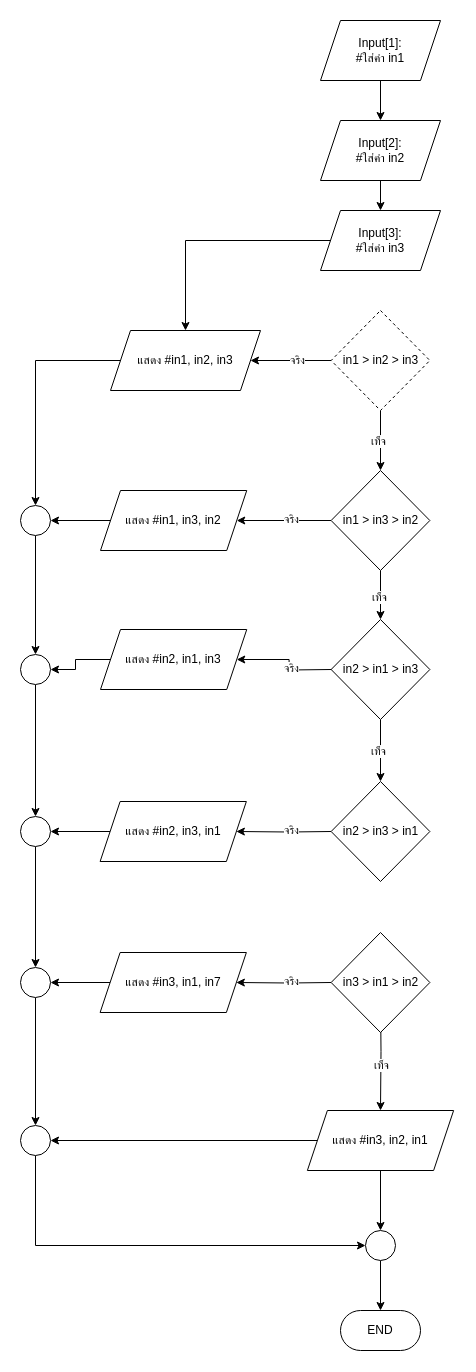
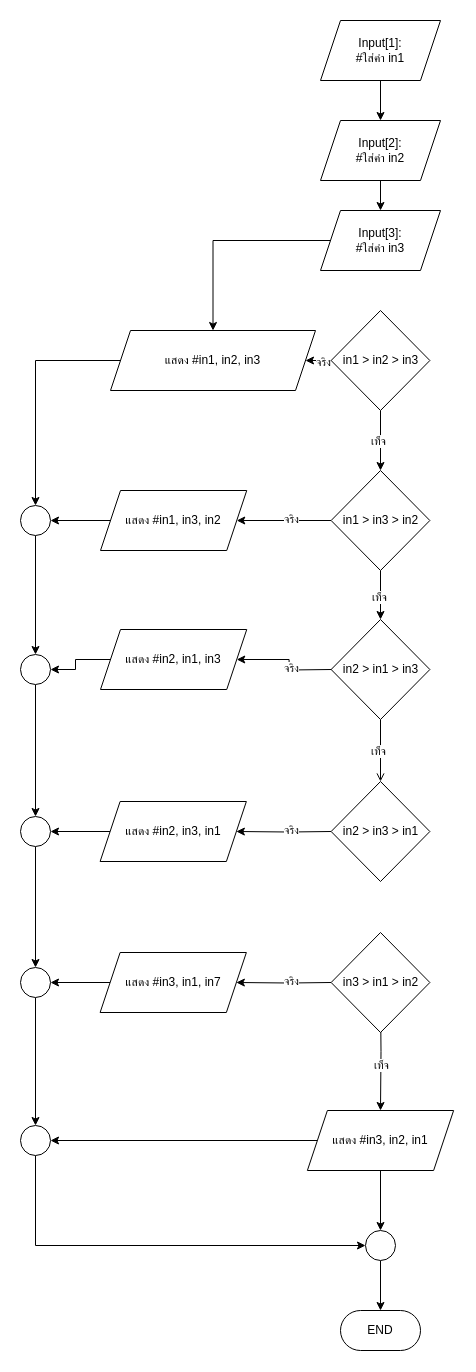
(186, 361) -> (213, 361)
(381, 361) -> (381, 361)
(381, 773) -> (381, 775)
